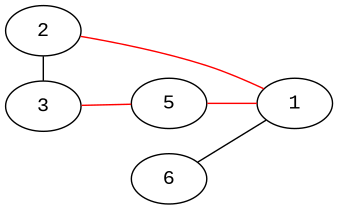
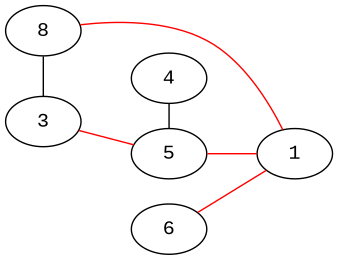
(43, 31) -> (43, 31)
none -> (169, 78)
(232, 141) -> (232, 191)
